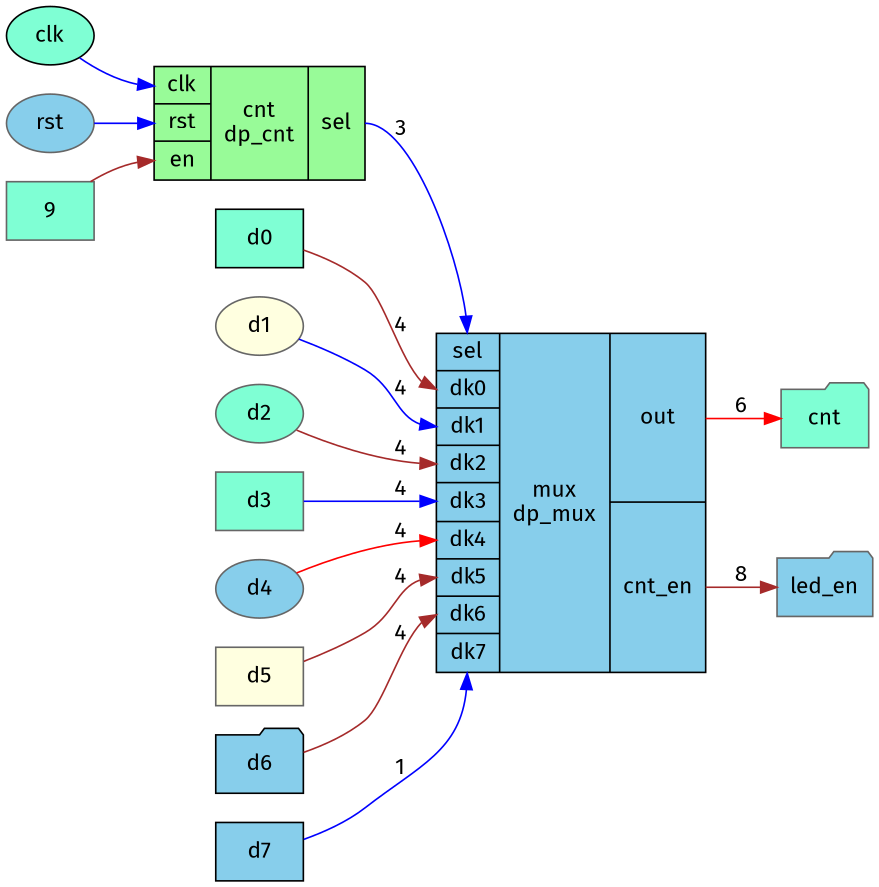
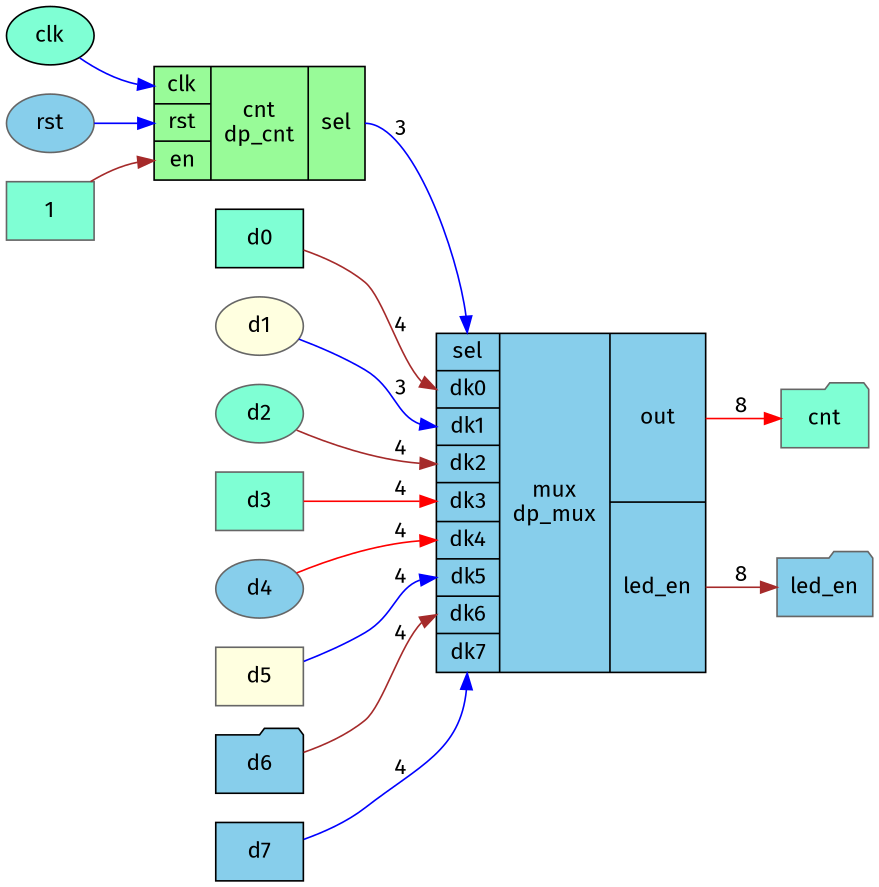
(50, 211) -> (50, 211)
(401, 389) -> (401, 389)
(741, 406) -> (741, 406)
(362, 501) -> (362, 501)
(658, 586) -> (658, 586)
(369, 630) -> (369, 630)
(401, 768) -> (401, 768)
